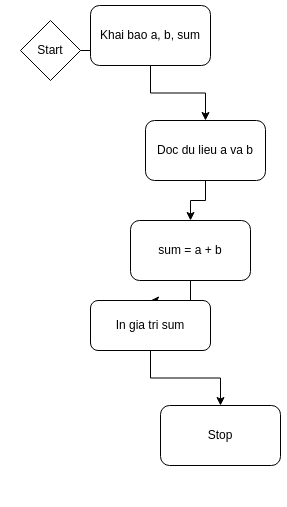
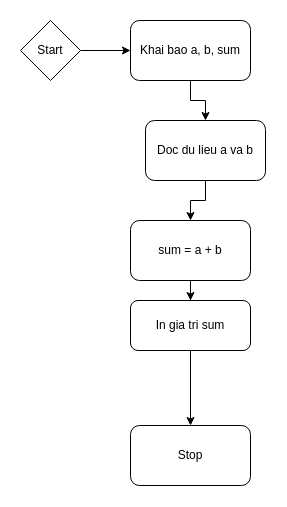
(151, 36) -> (191, 51)
(151, 326) -> (191, 326)
(221, 436) -> (191, 456)
